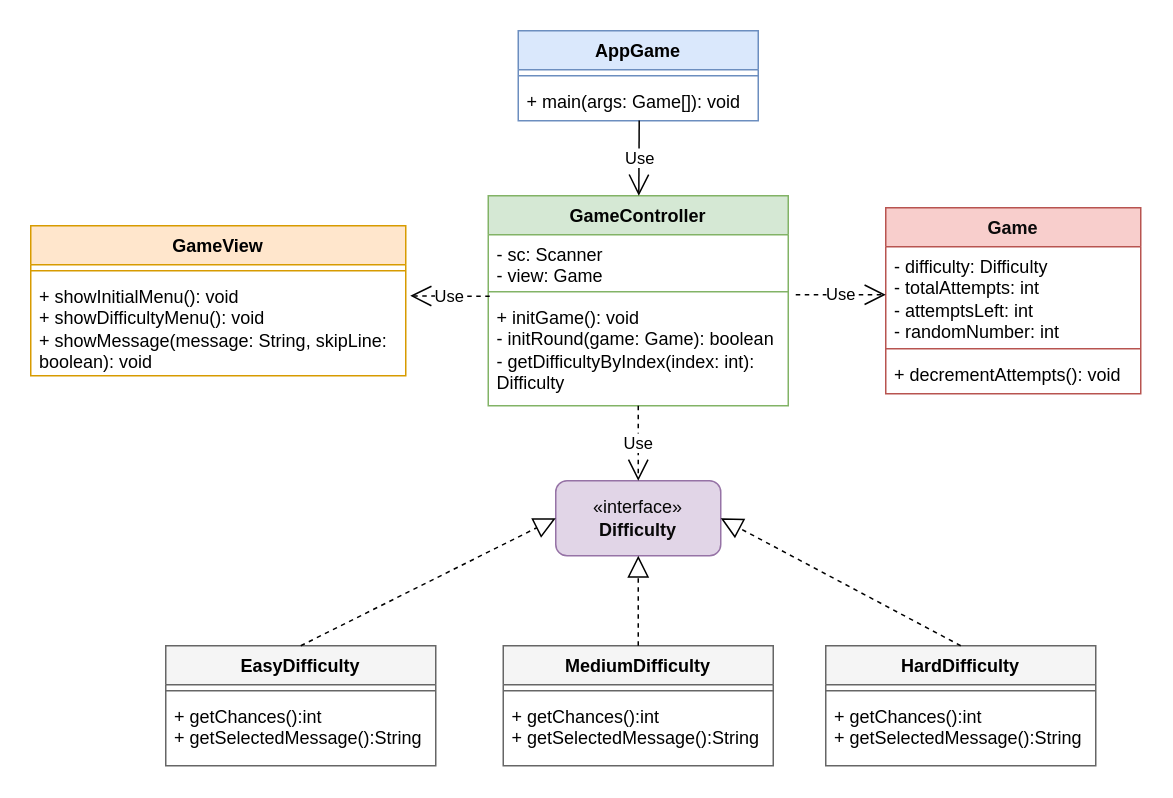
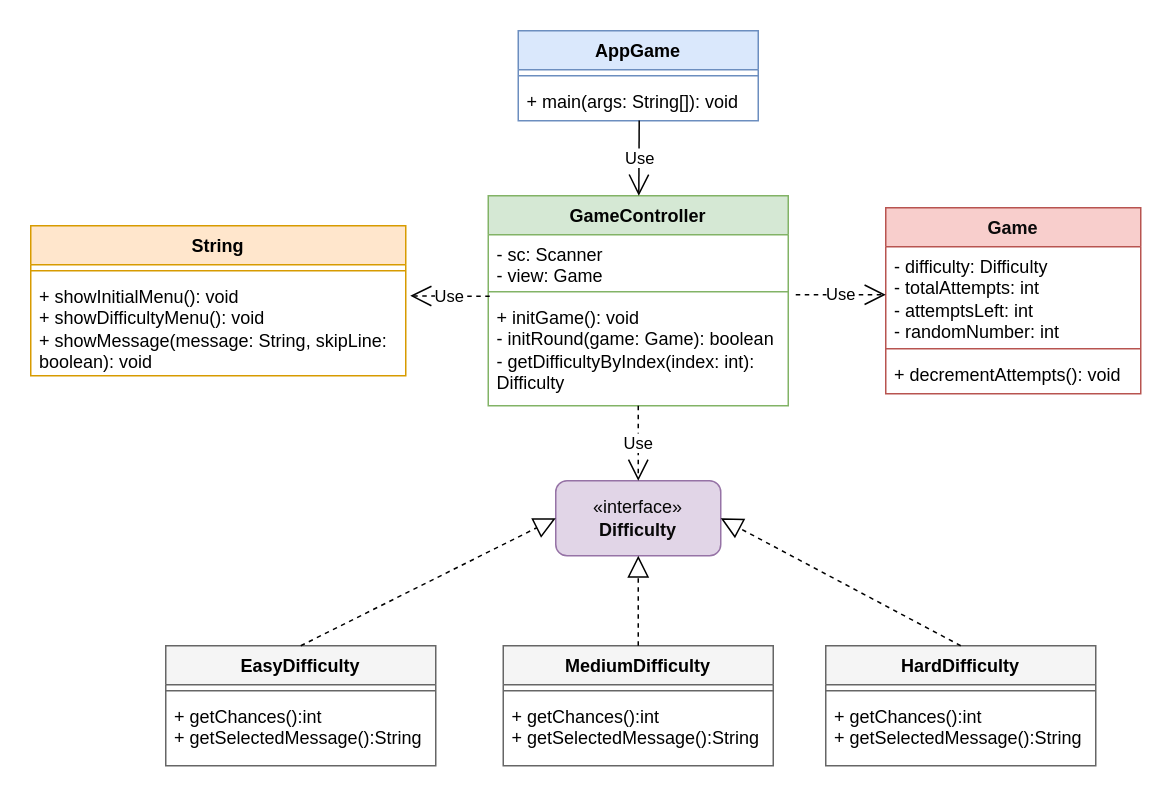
(640, 114) -> (640, 114)
(218, 247) -> (218, 247)
